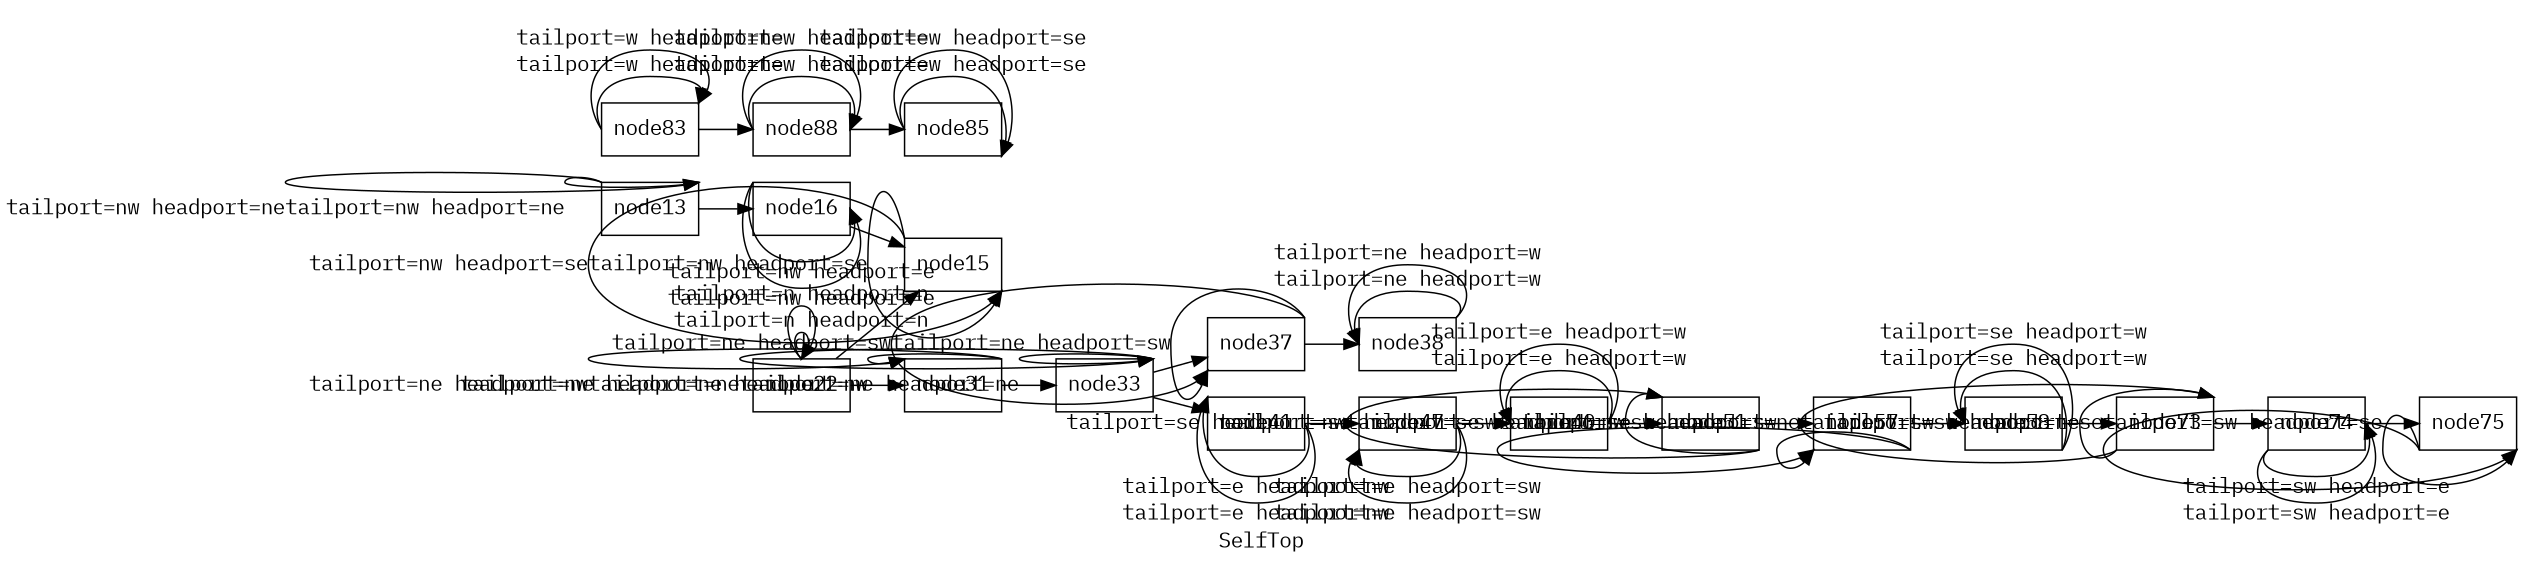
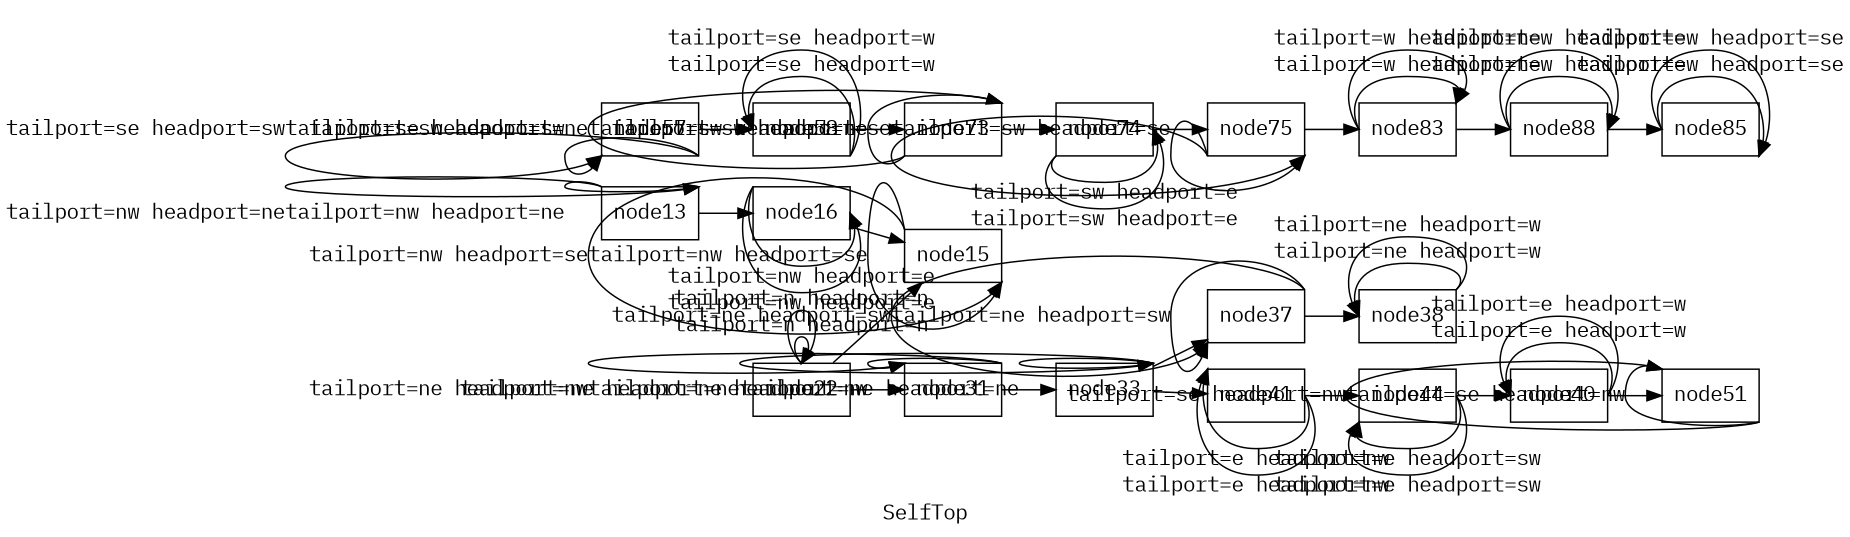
none -> (1324, 129)
(1408, 424) -> (1408, 396)
(1779, 424) -> none
